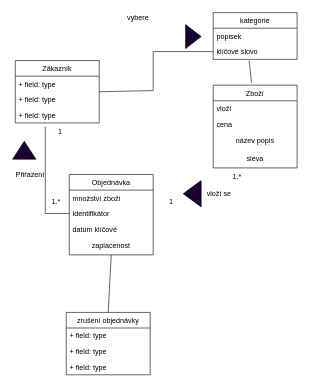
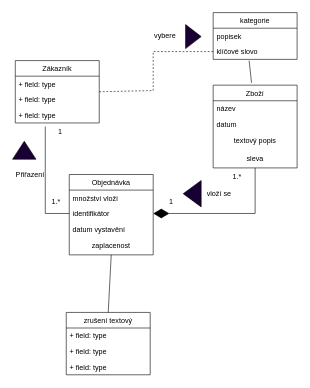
(138, 18) -> (165, 36)
(153, 68) -> (153, 68)
(226, 109) -> (227, 109)
(225, 124) -> (227, 124)
(255, 141) -> (255, 141)
(100, 198) -> (99, 198)
none -> (213, 213)
(97, 229) -> (102, 229)
(108, 320) -> (108, 320)
